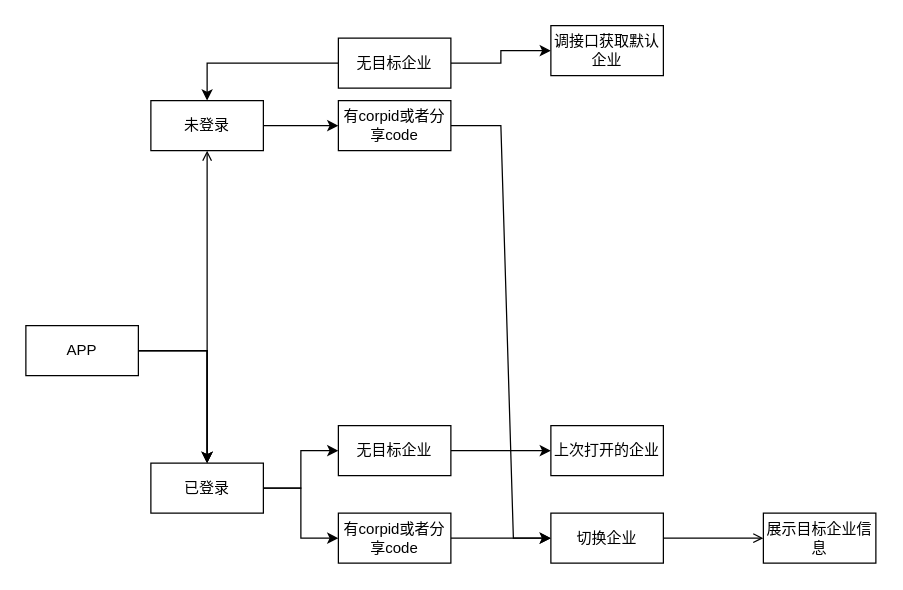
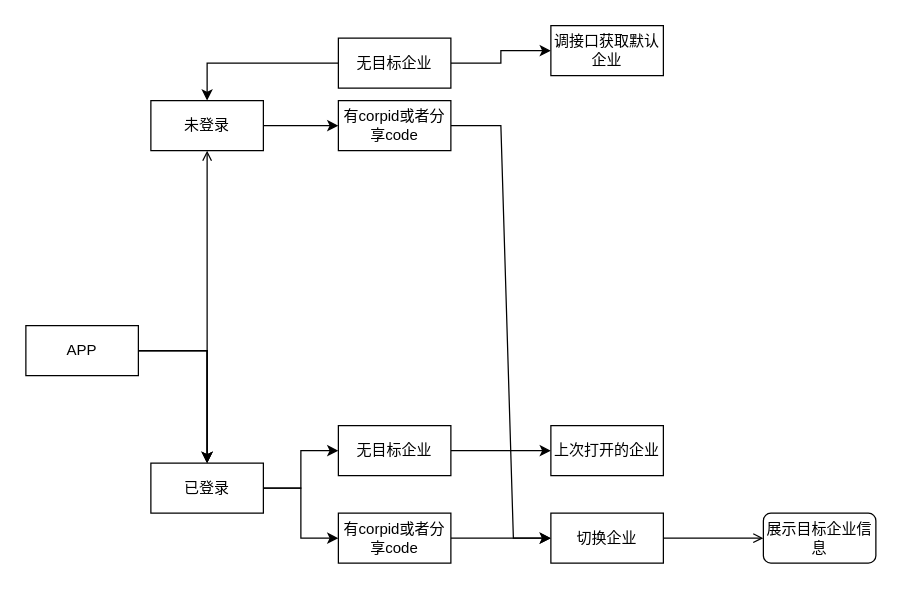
(819, 538) -> (819, 538)
